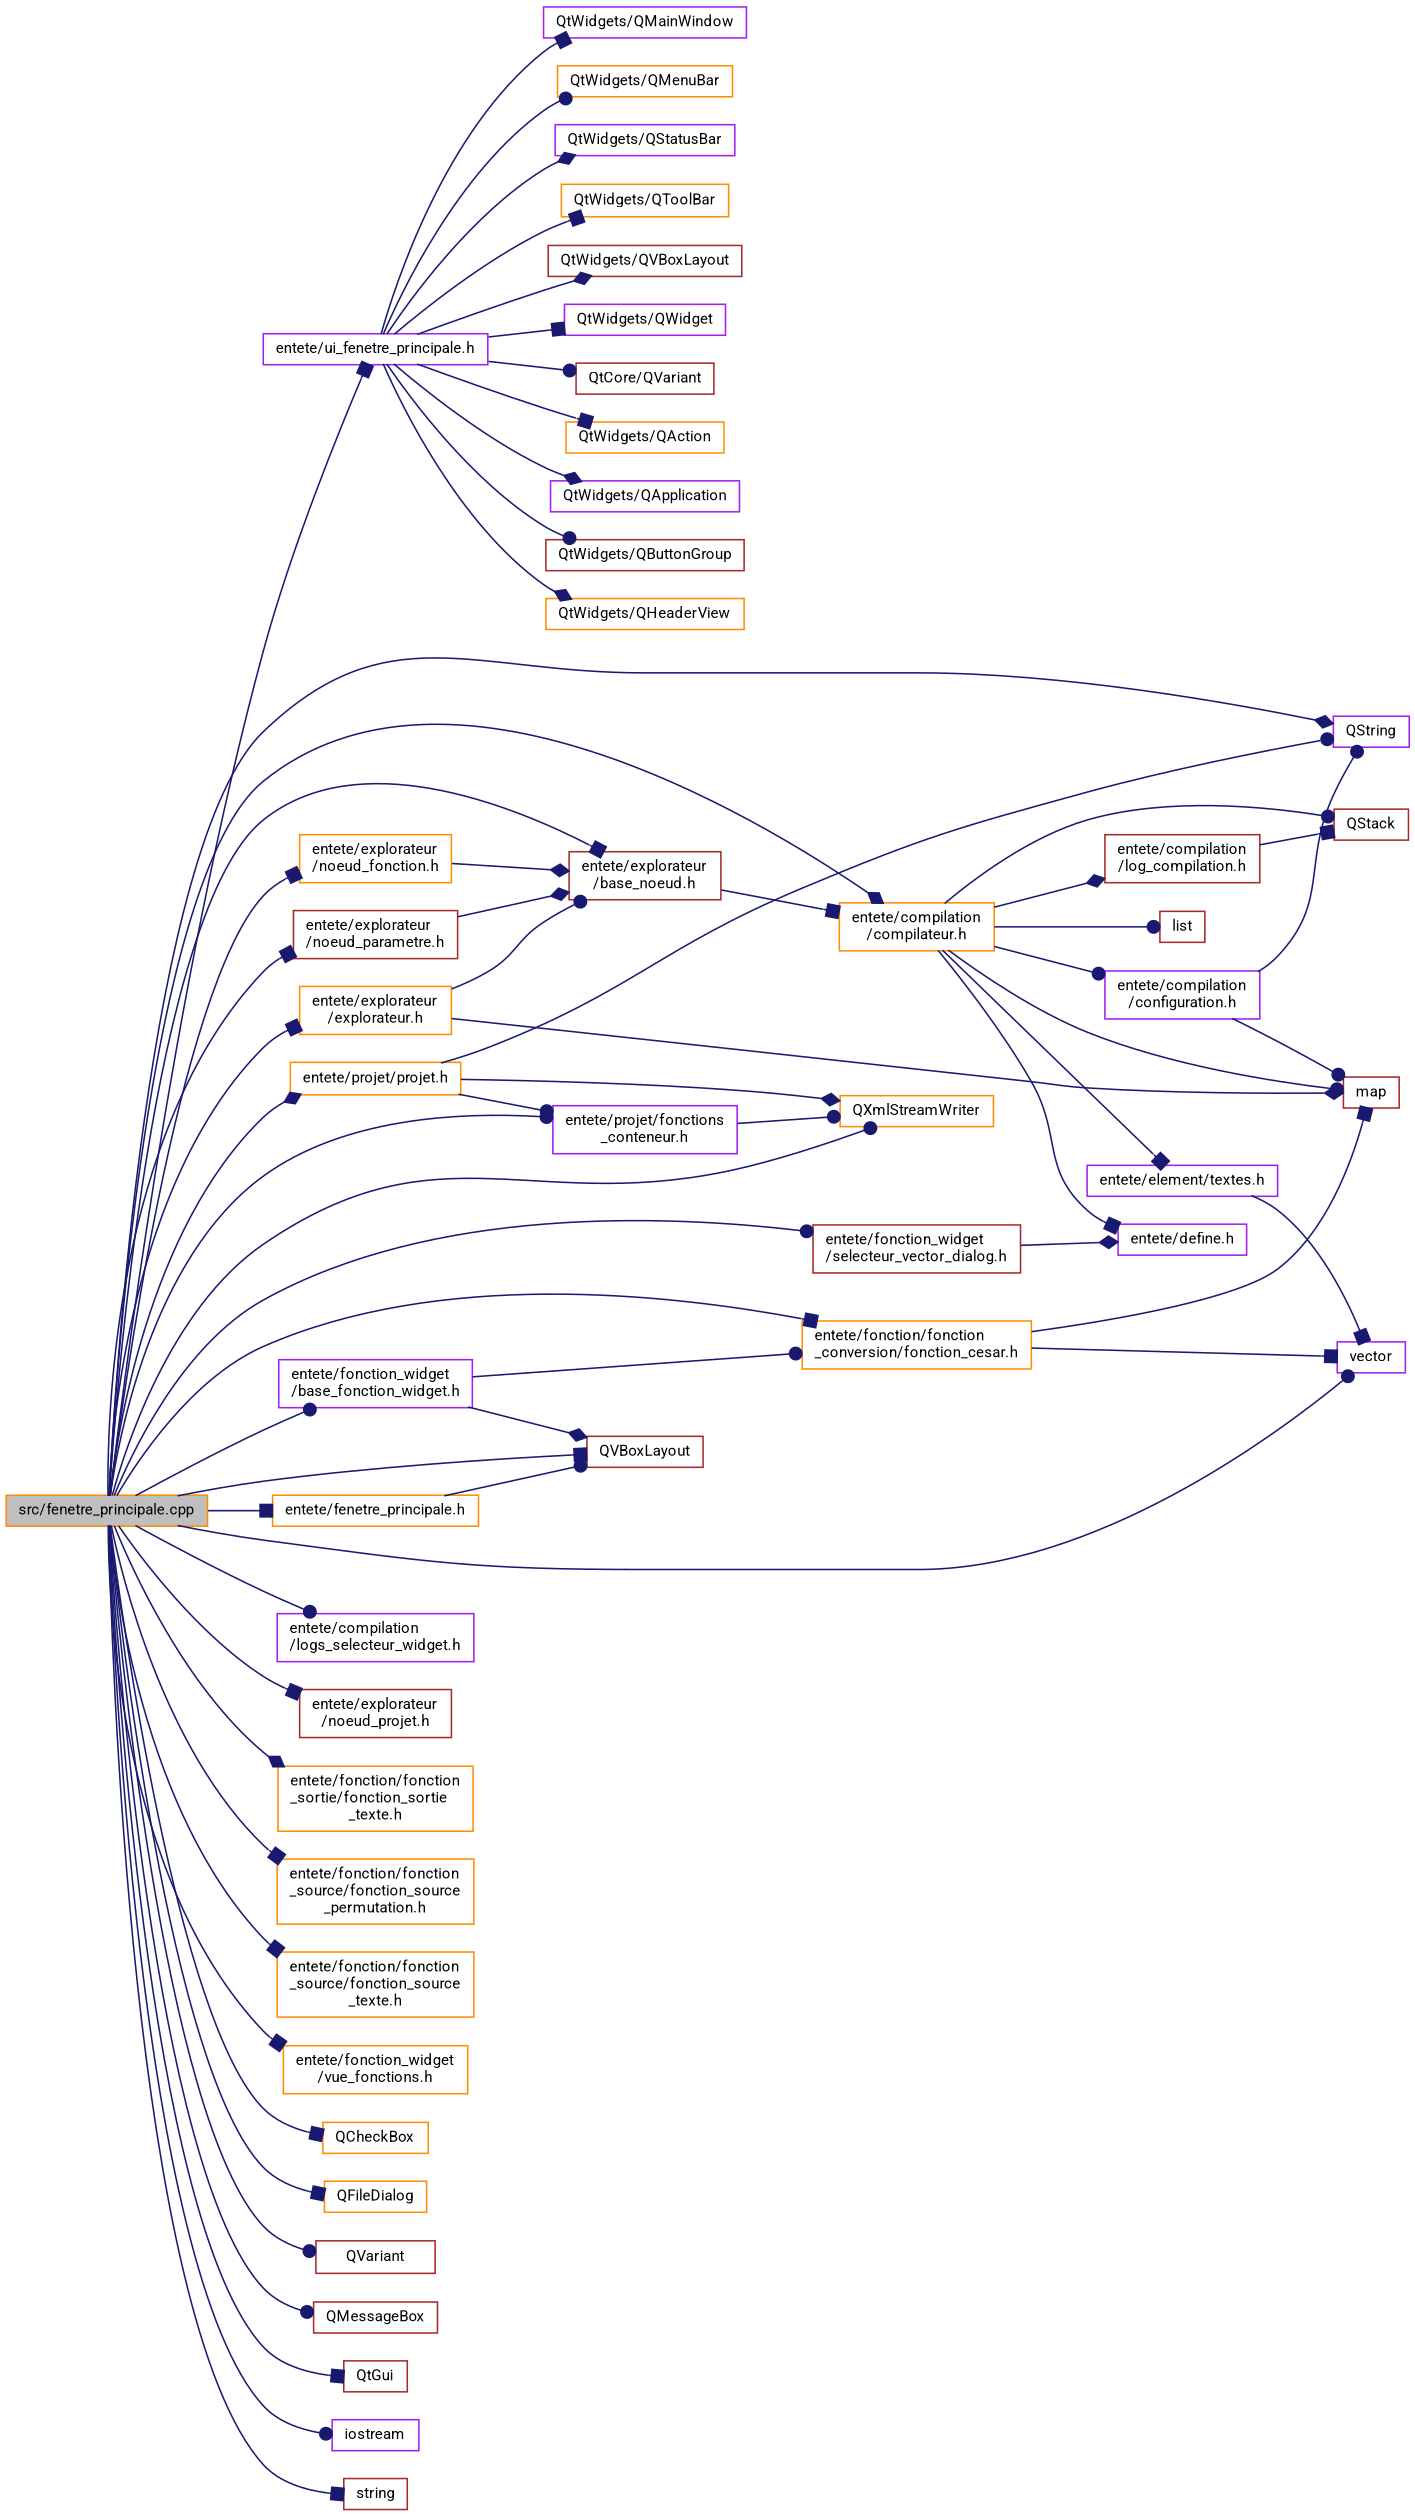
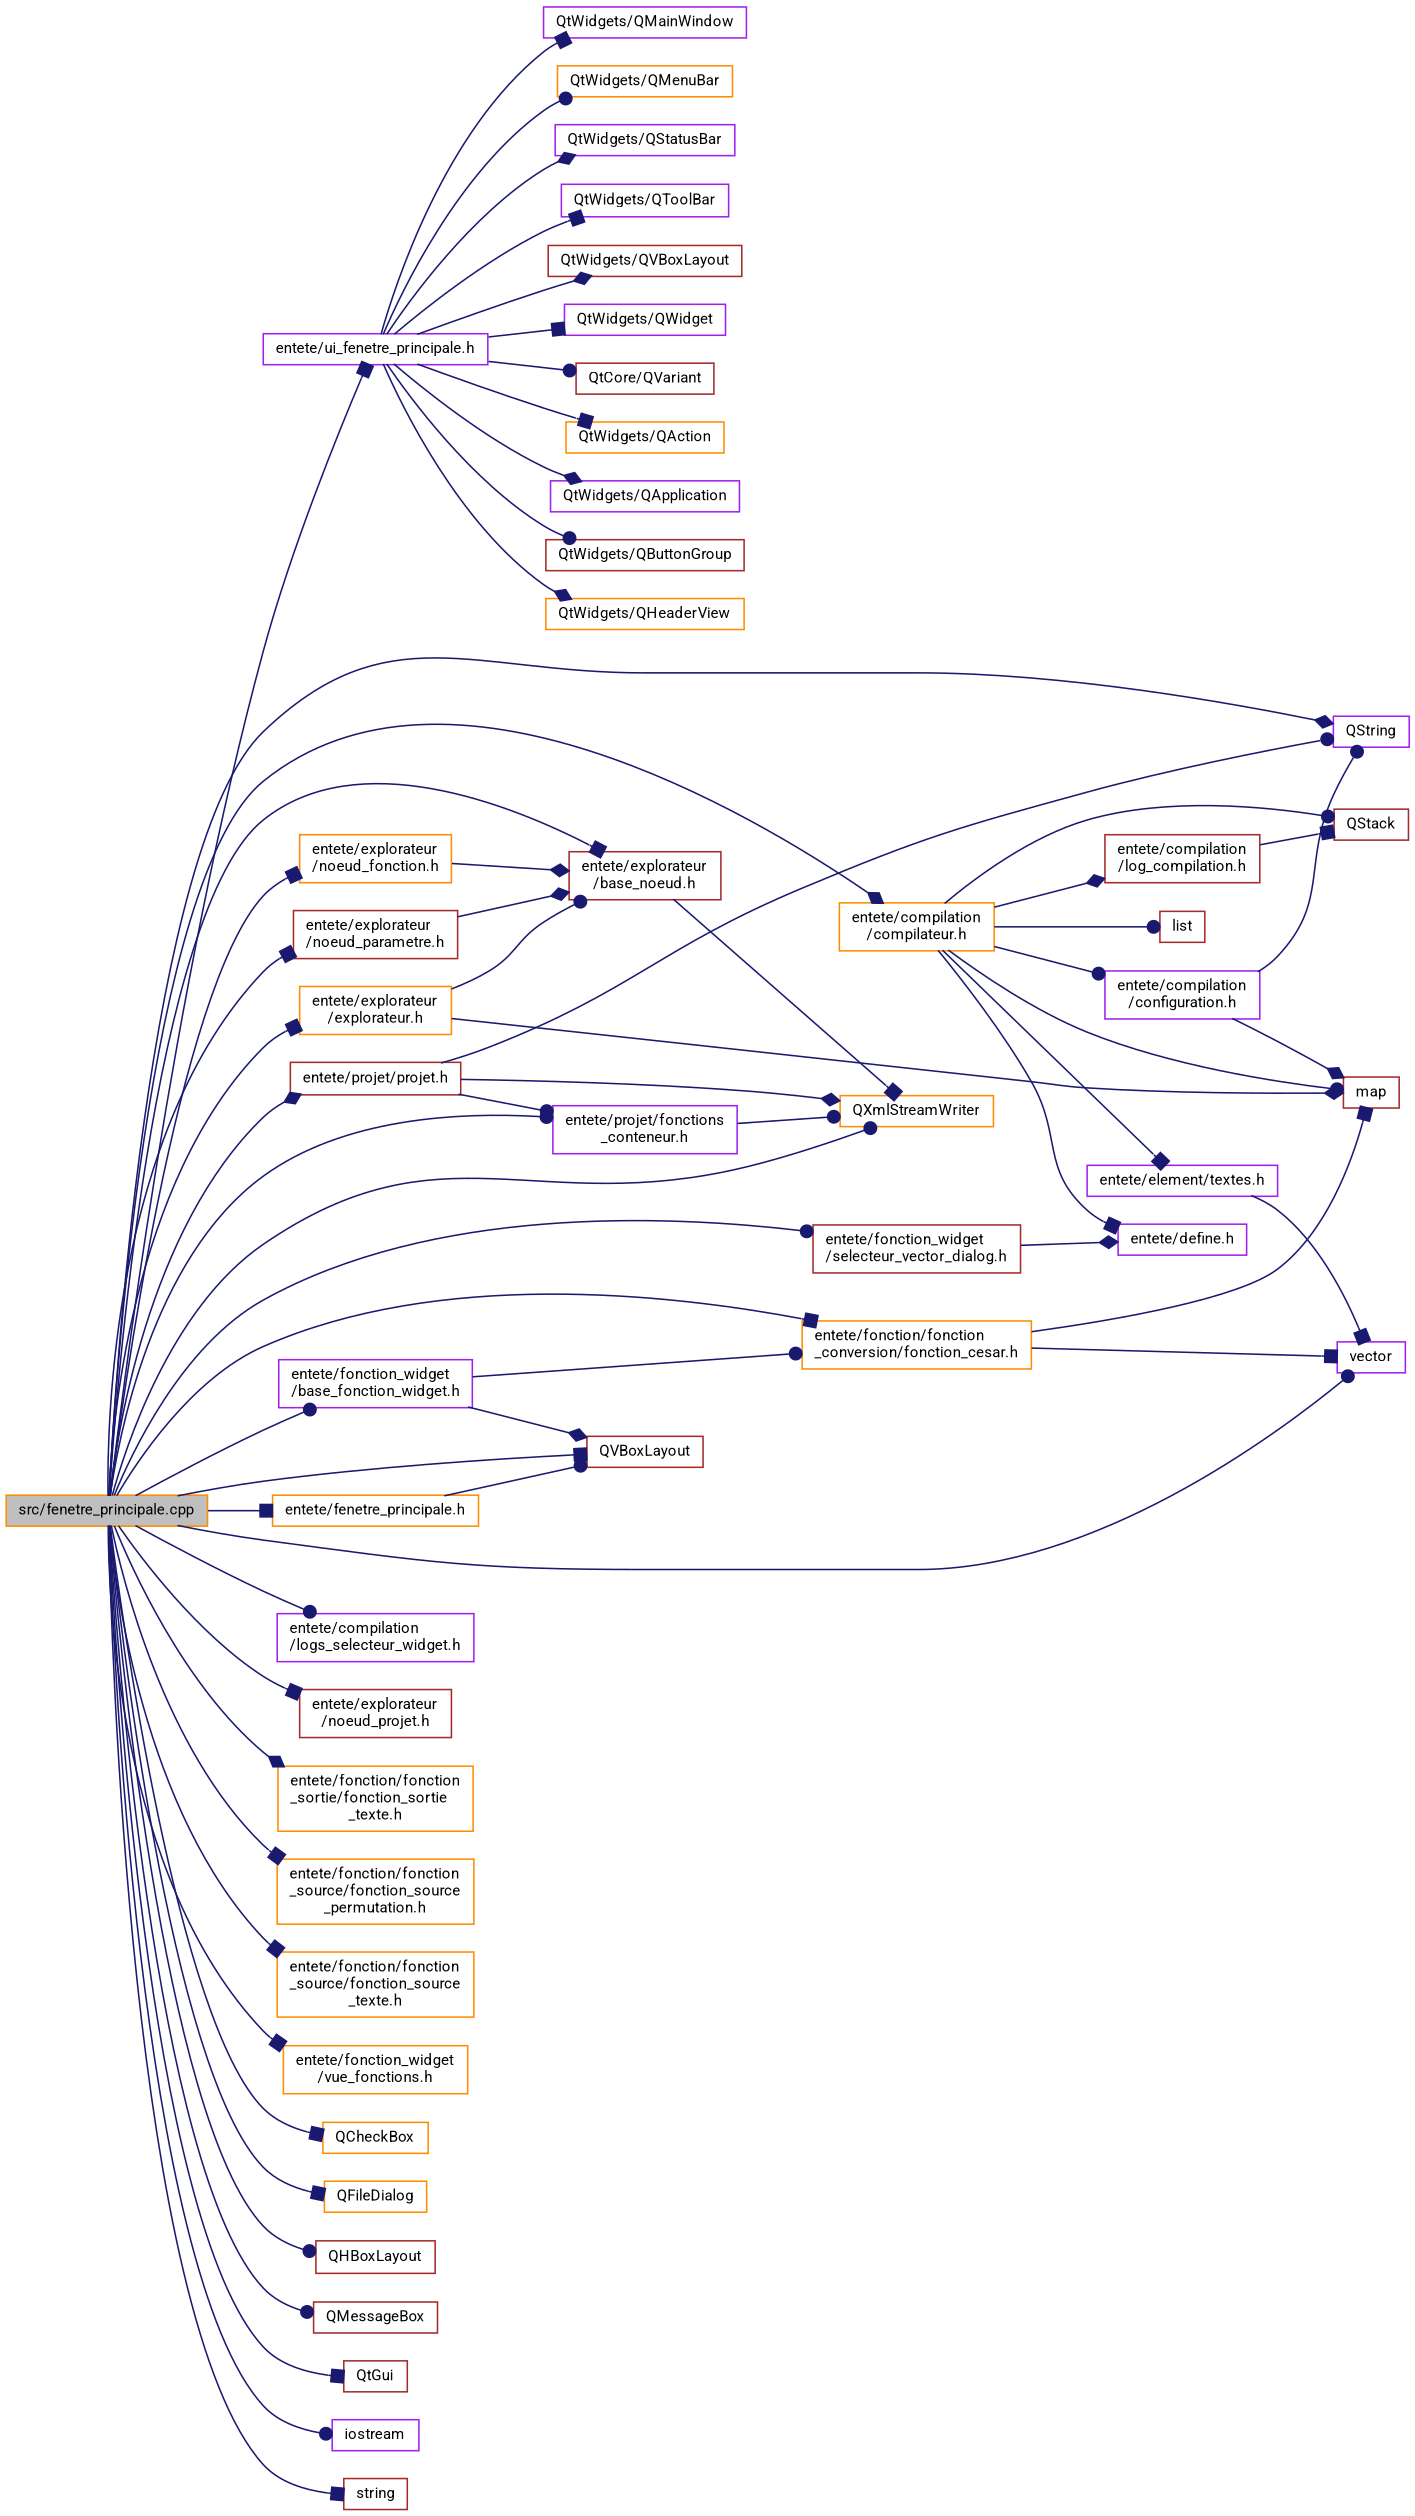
(645, 201) -> (645, 201)
(757, 897) -> (780, 992)
(1283, 1044) -> (1283, 1044)
(376, 1079) -> (376, 1079)
(376, 2257) -> (376, 2257)
